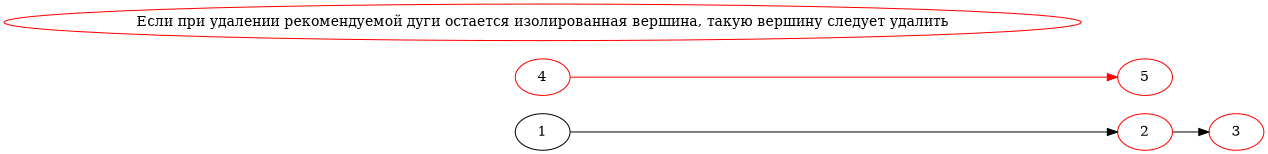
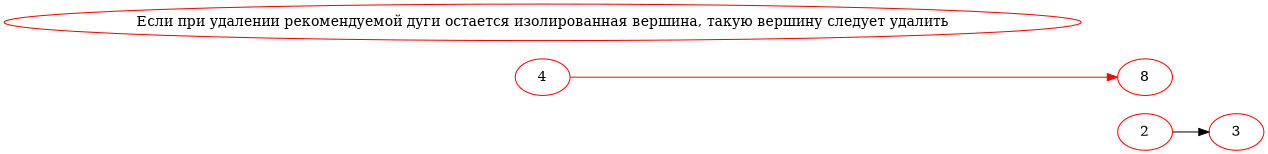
(1145, 77) -> (1145, 77)
(543, 132) -> none
